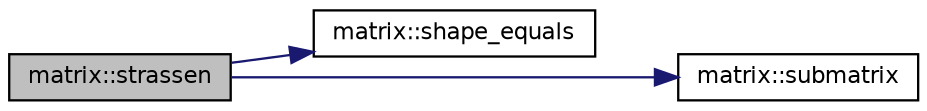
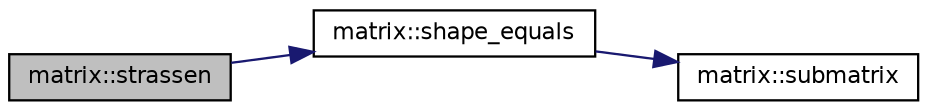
(443, 77) -> (625, 55)
